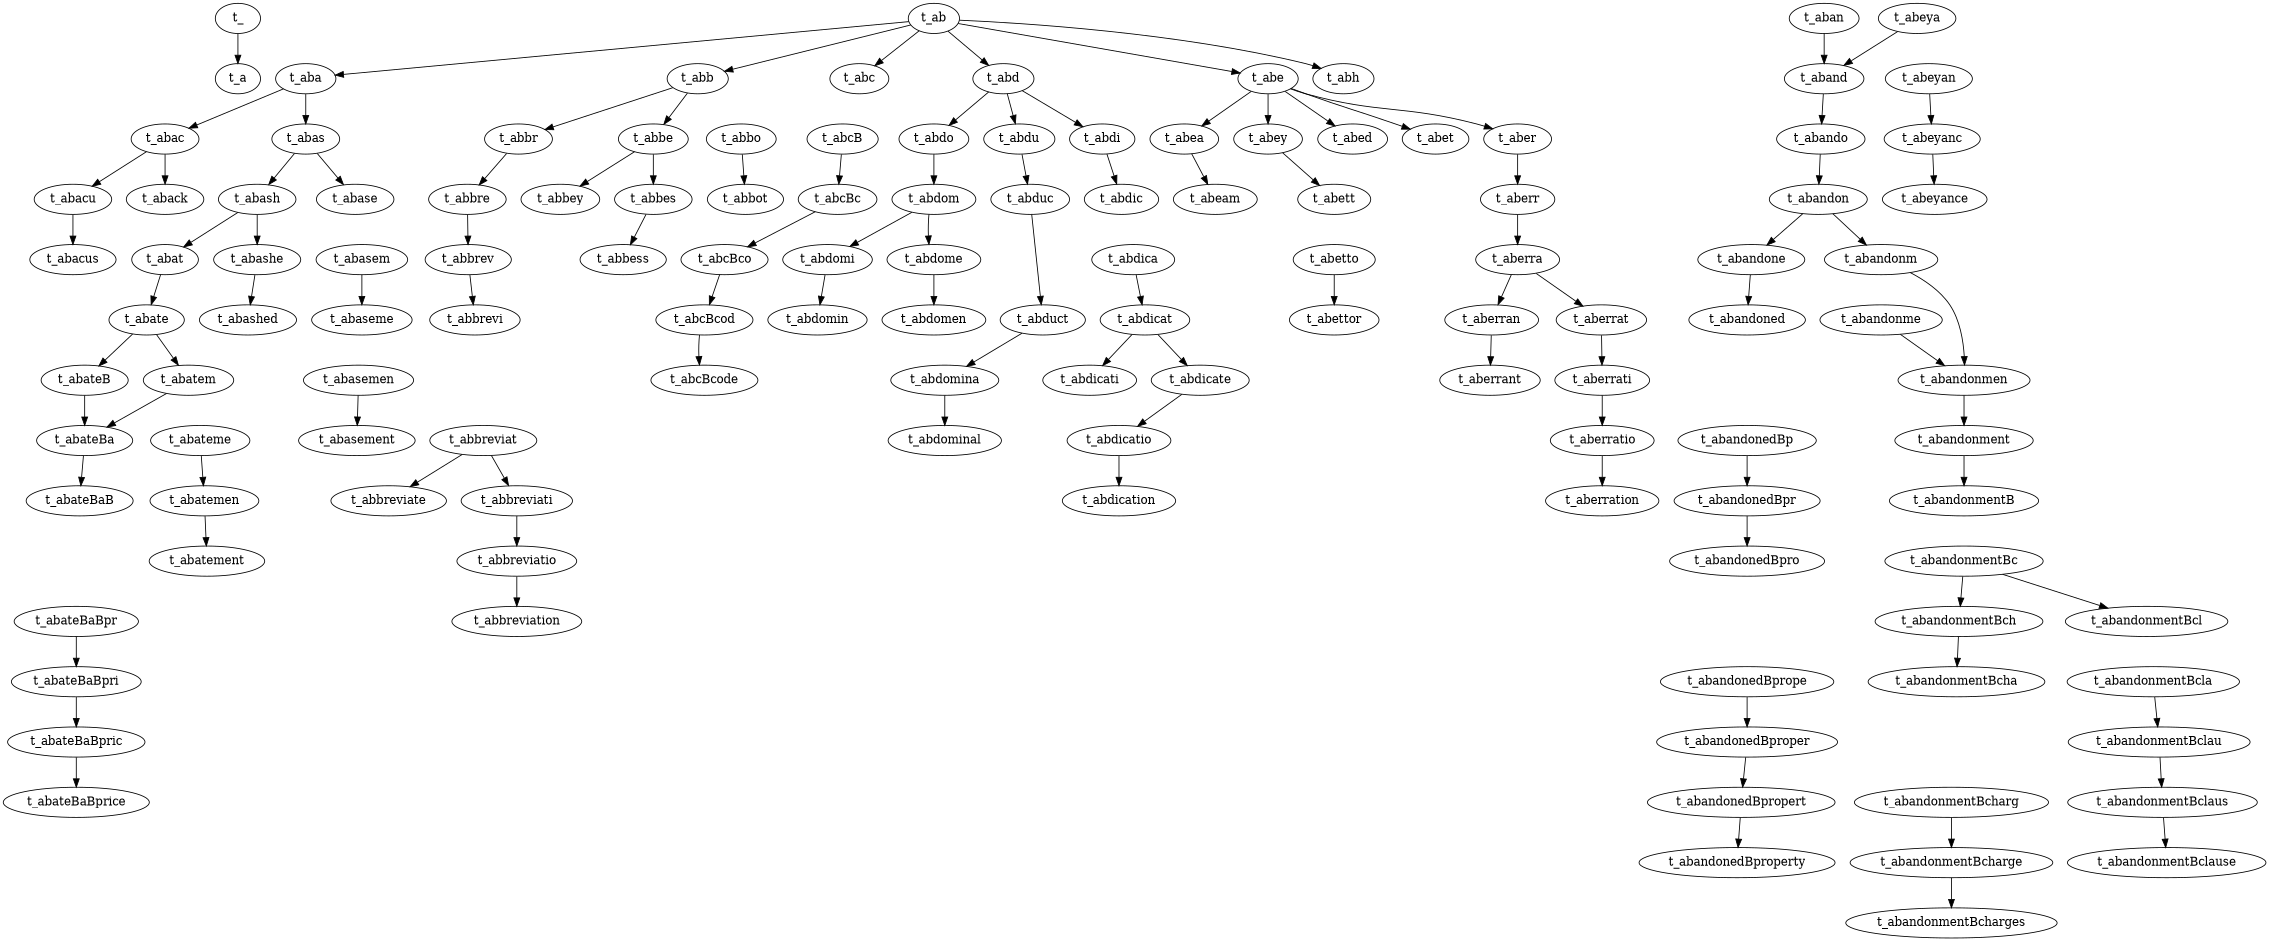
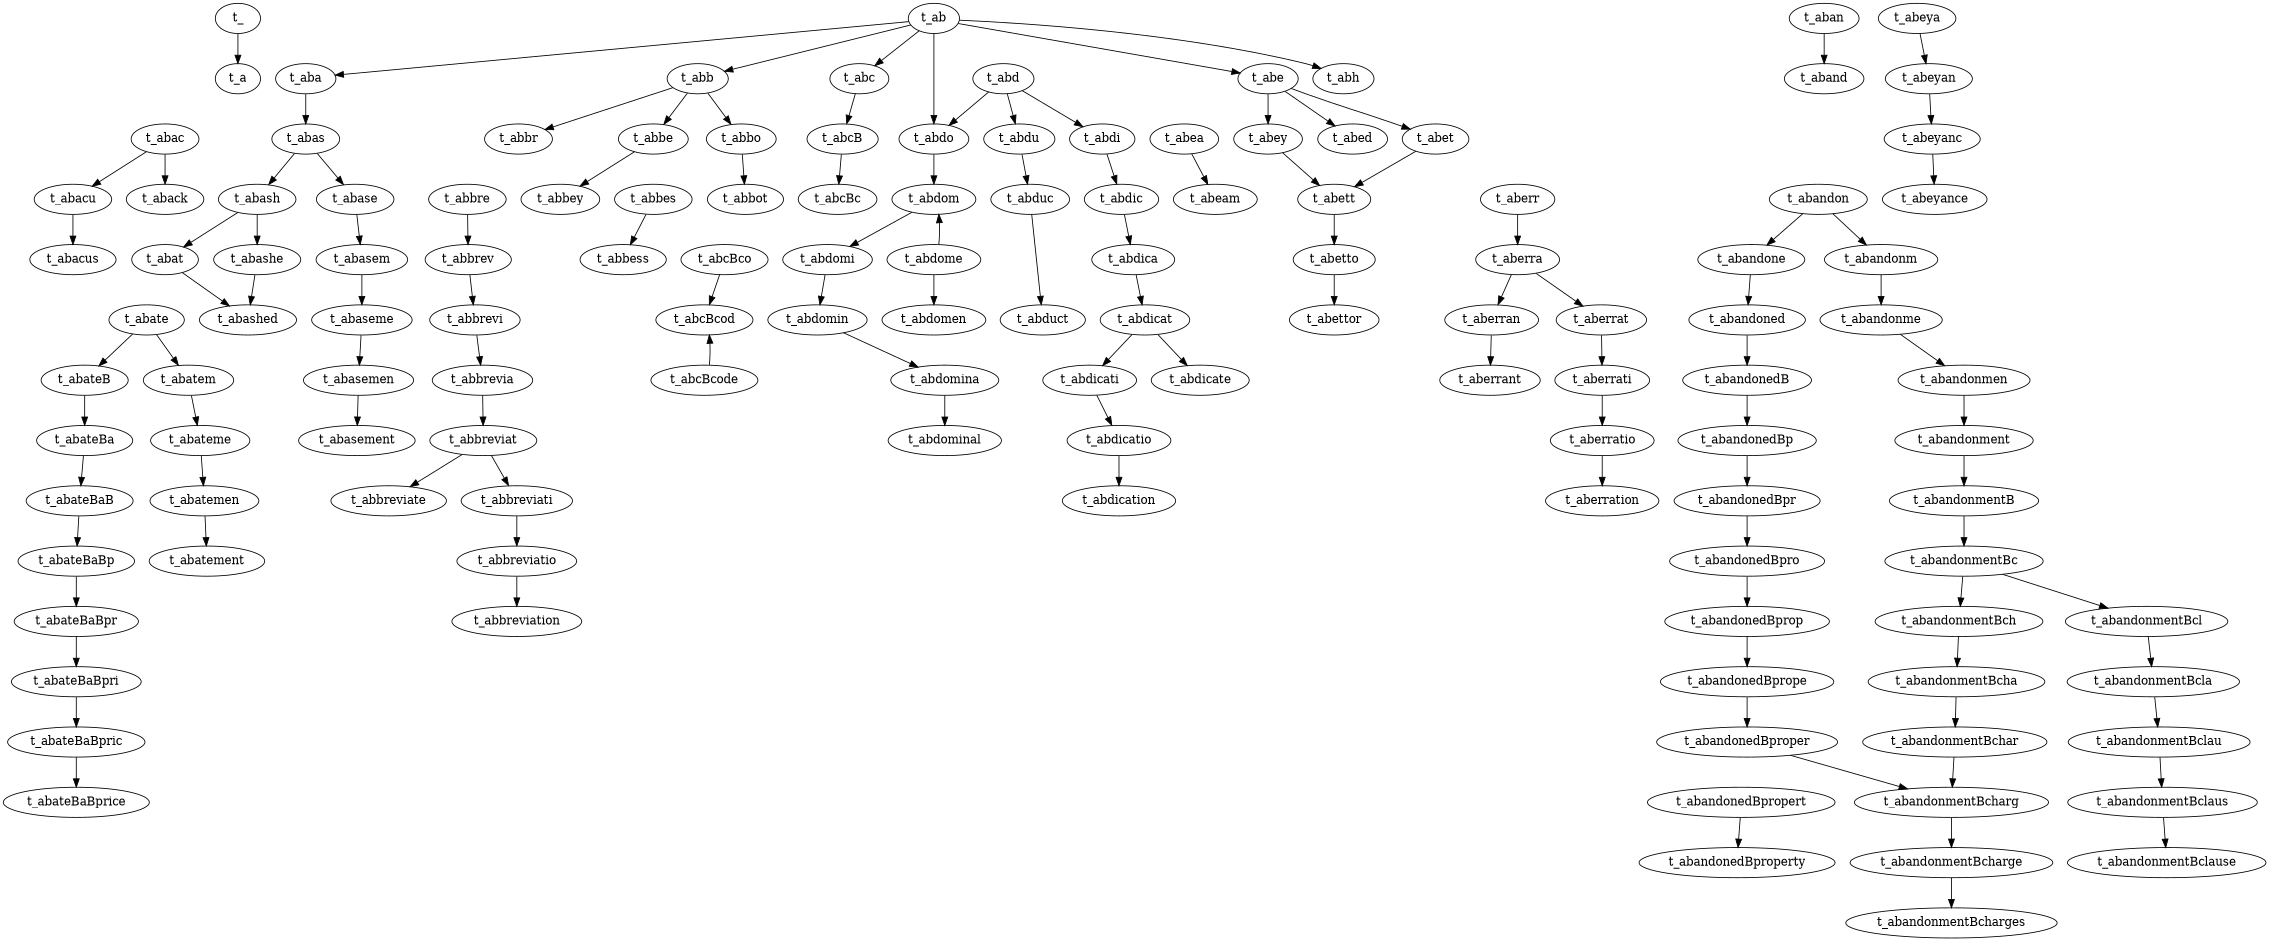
(965, 46) -> (934, 74)
(1874, 46) -> (1922, 44)
none -> (717, 105)
none -> (852, 105)
(1230, 106) -> none
(240, 107) -> none
(1518, 139) -> none
(1821, 139) -> none
(653, 165) -> none
(496, 166) -> none
none -> (1389, 167)
none -> (358, 225)
(928, 225) -> (939, 234)
none -> (1127, 225)
none -> (1334, 225)
(785, 227) -> none
(157, 286) -> (202, 287)
(1950, 306) -> (1881, 286)
none -> (360, 346)
(699, 346) -> (710, 354)
(998, 348) -> (877, 348)
none -> (482, 380)
none -> (1747, 380)
(140, 408) -> (194, 406)
(1163, 408) -> (1102, 406)
none -> (1964, 527)
none -> (76, 561)
none -> (1747, 621)
none -> (2149, 647)
none -> (1955, 742)
(1745, 768) -> (1845, 771)
